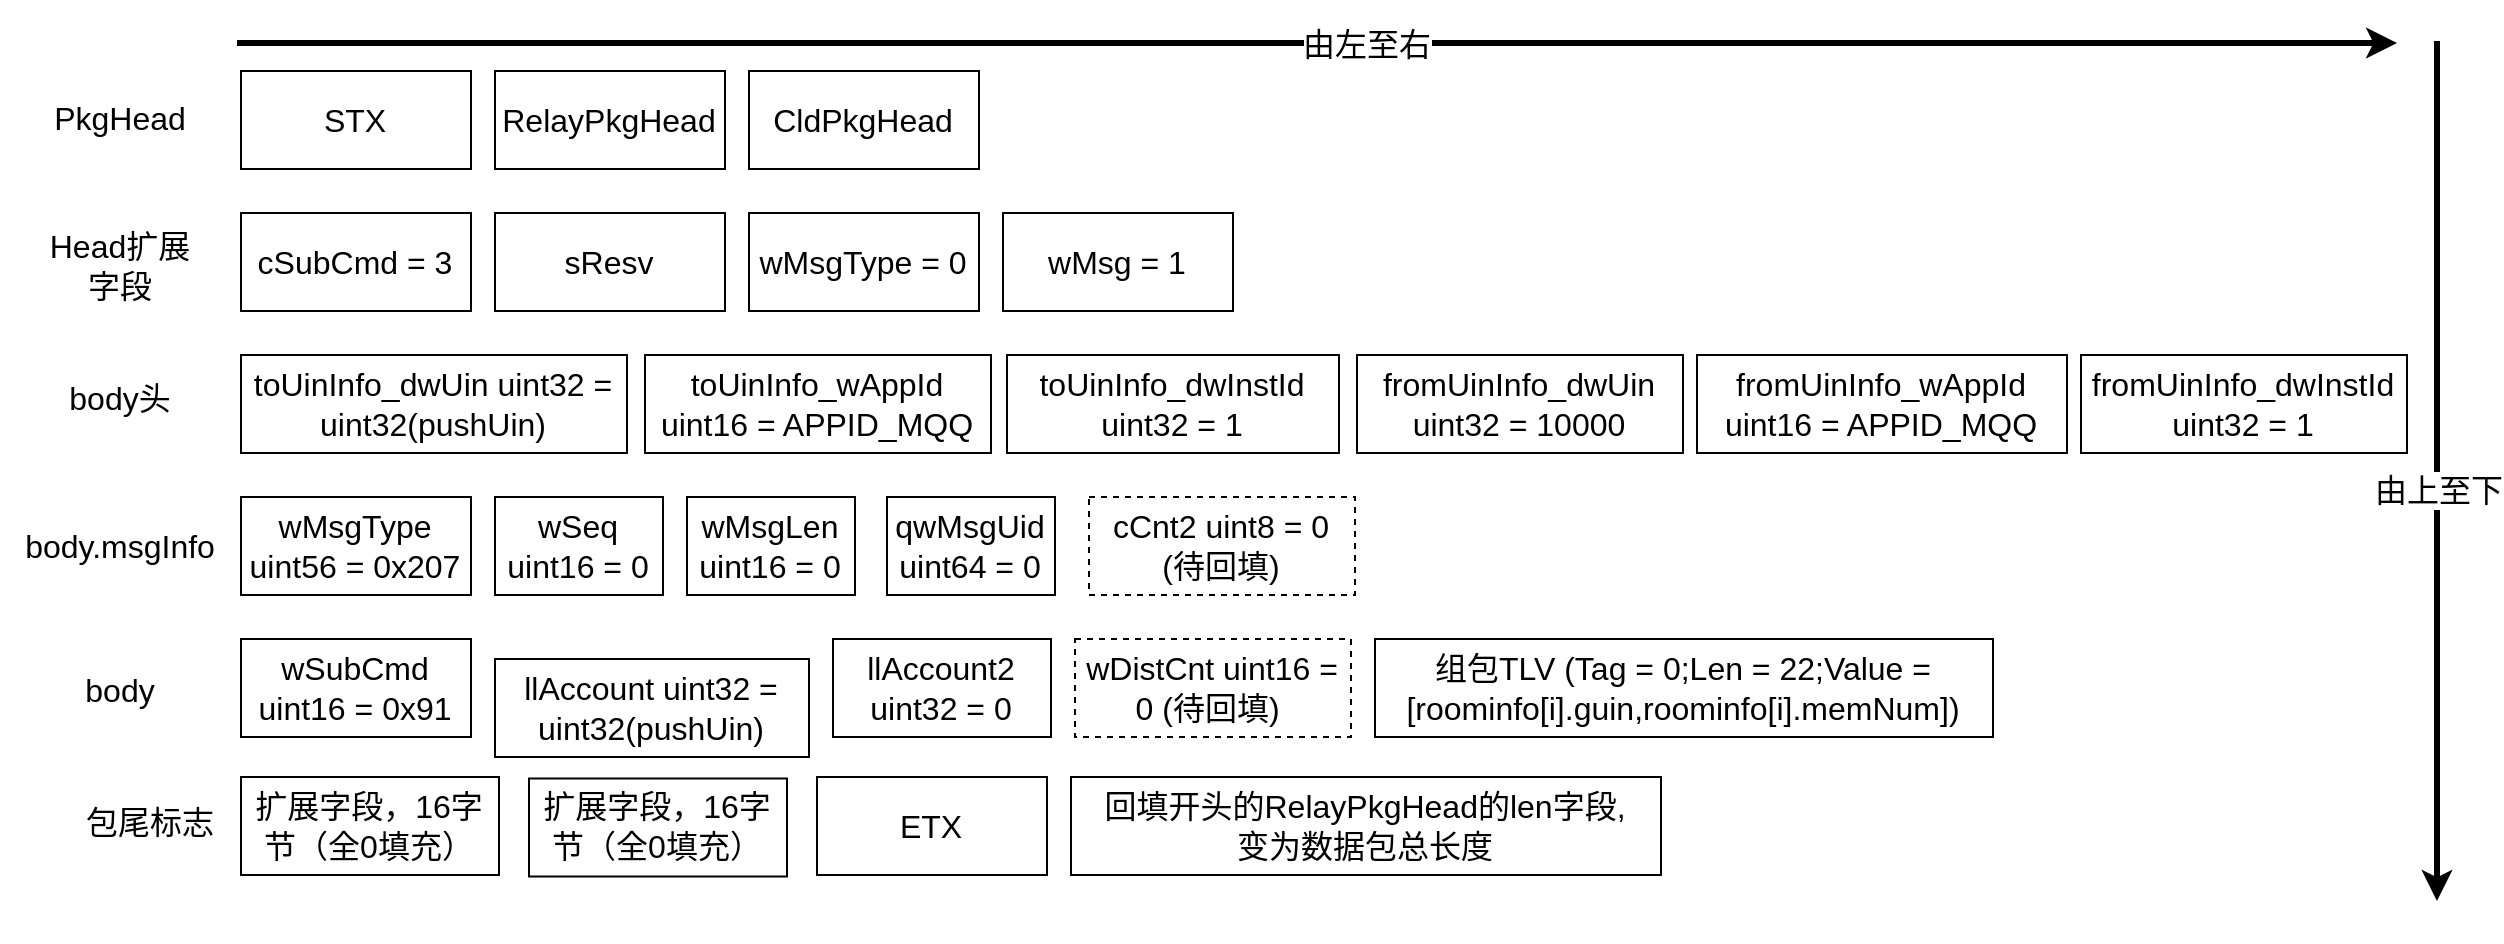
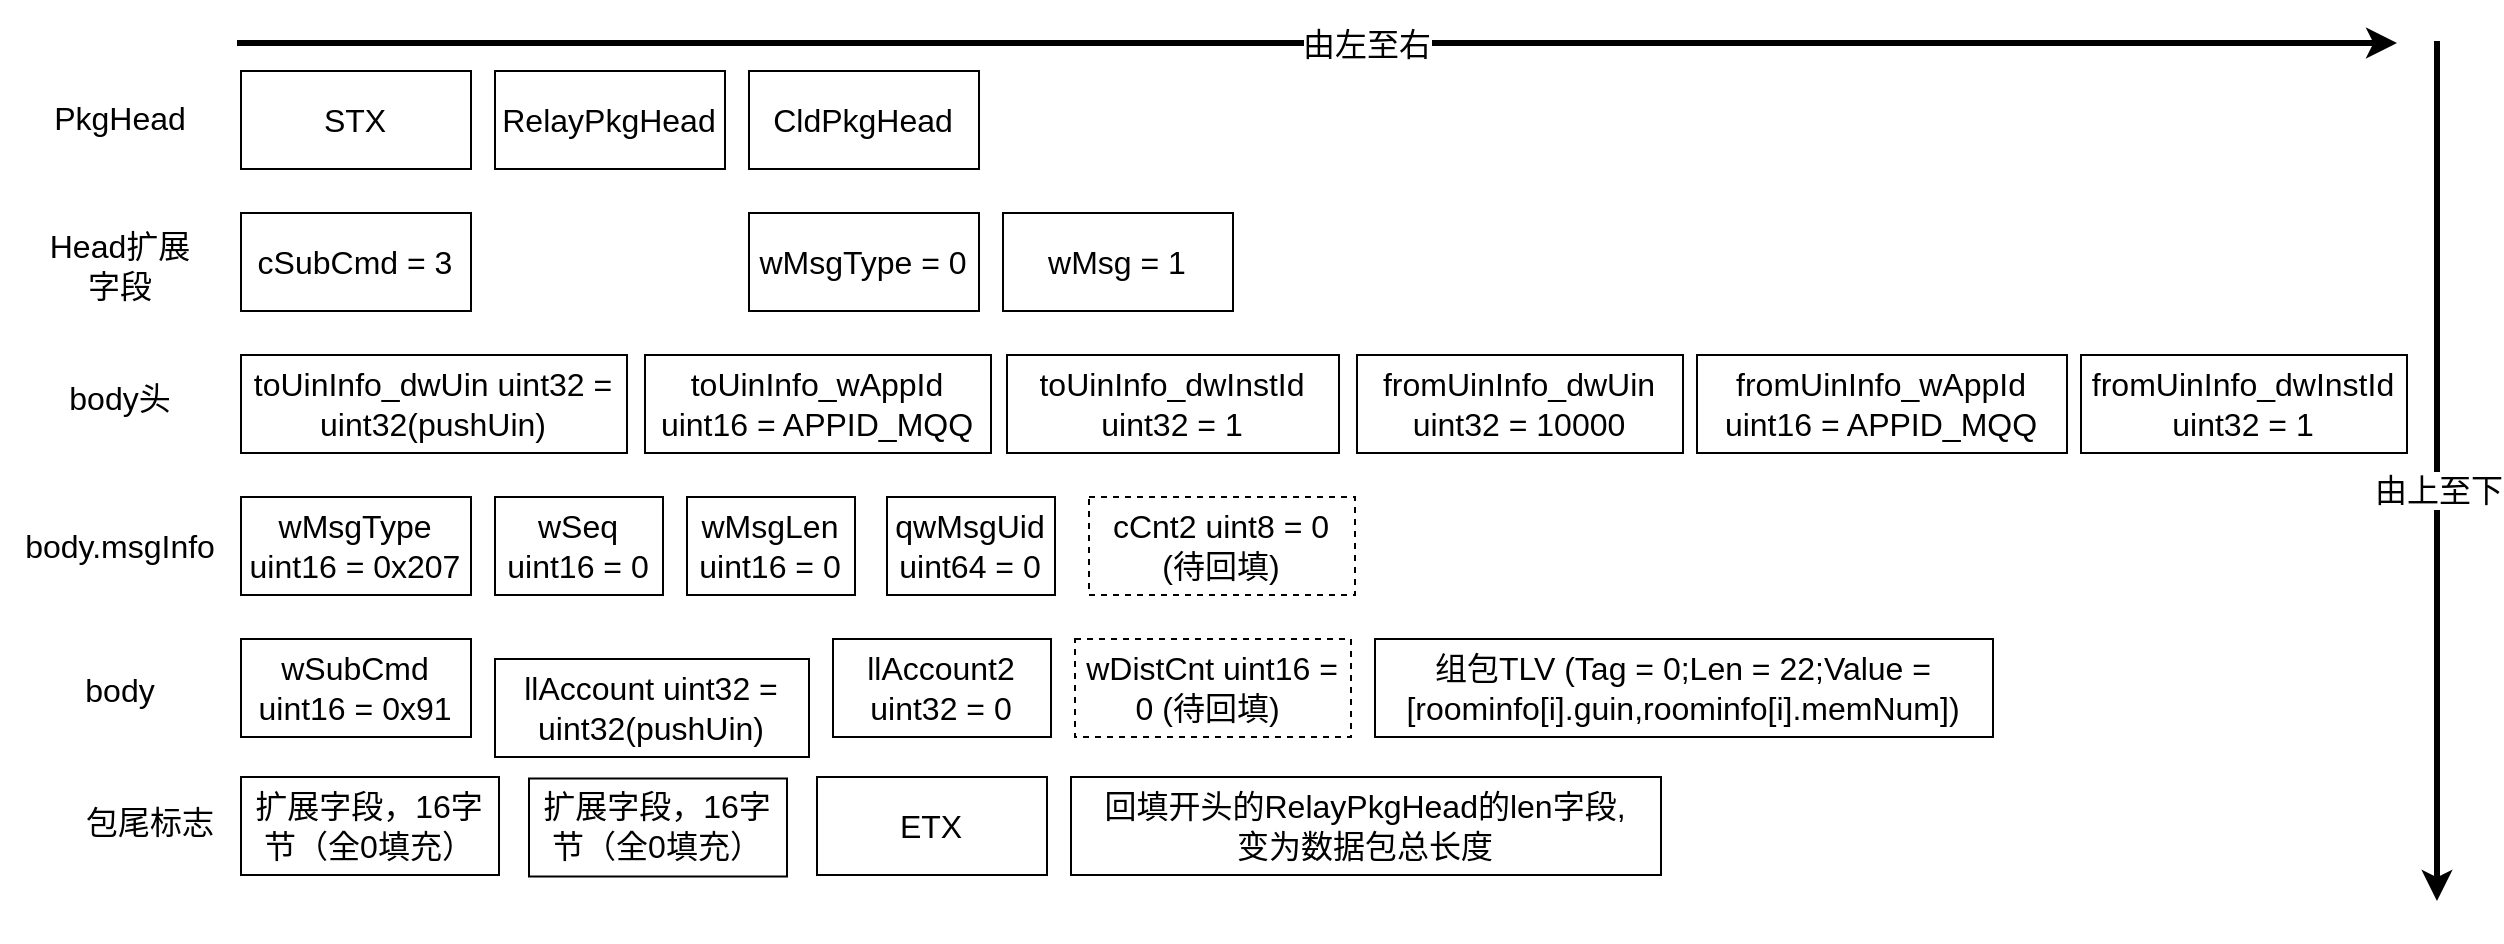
(610, 262) -> none
(356, 547) -> (356, 547)
